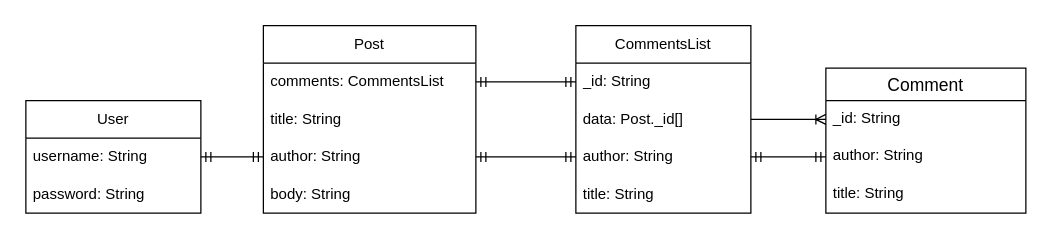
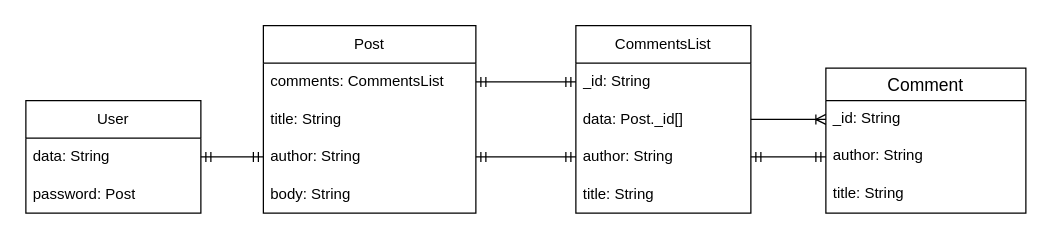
(94, 157) -> (78, 157)
(94, 194) -> (88, 194)
